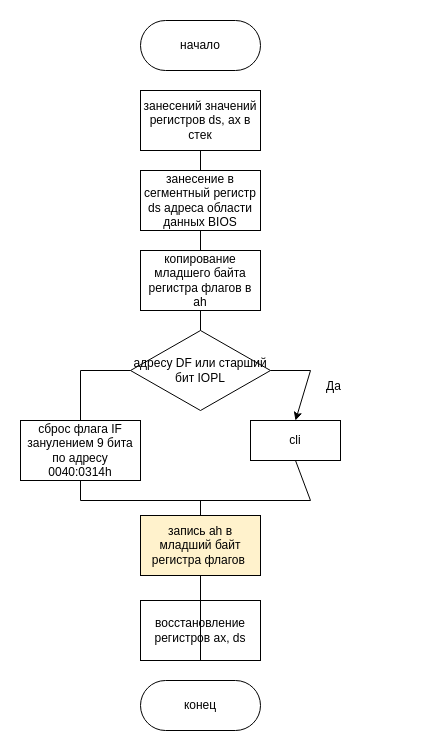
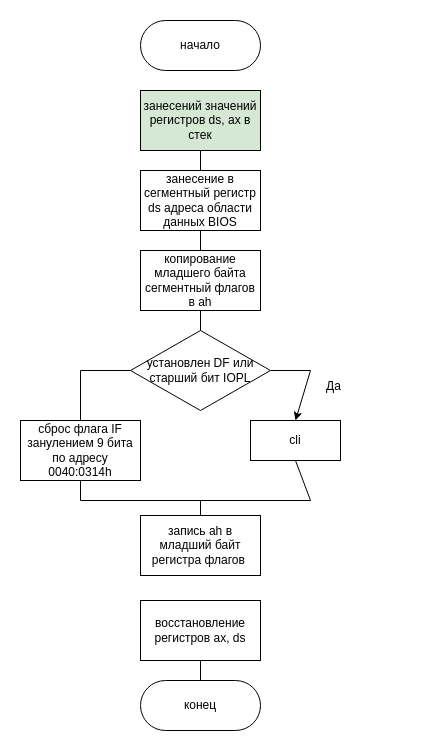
(201, 121) -> (201, 121)
(201, 281) -> (201, 281)
(201, 371) -> (201, 371)
(201, 546) -> (201, 546)
(201, 619) -> (201, 671)
